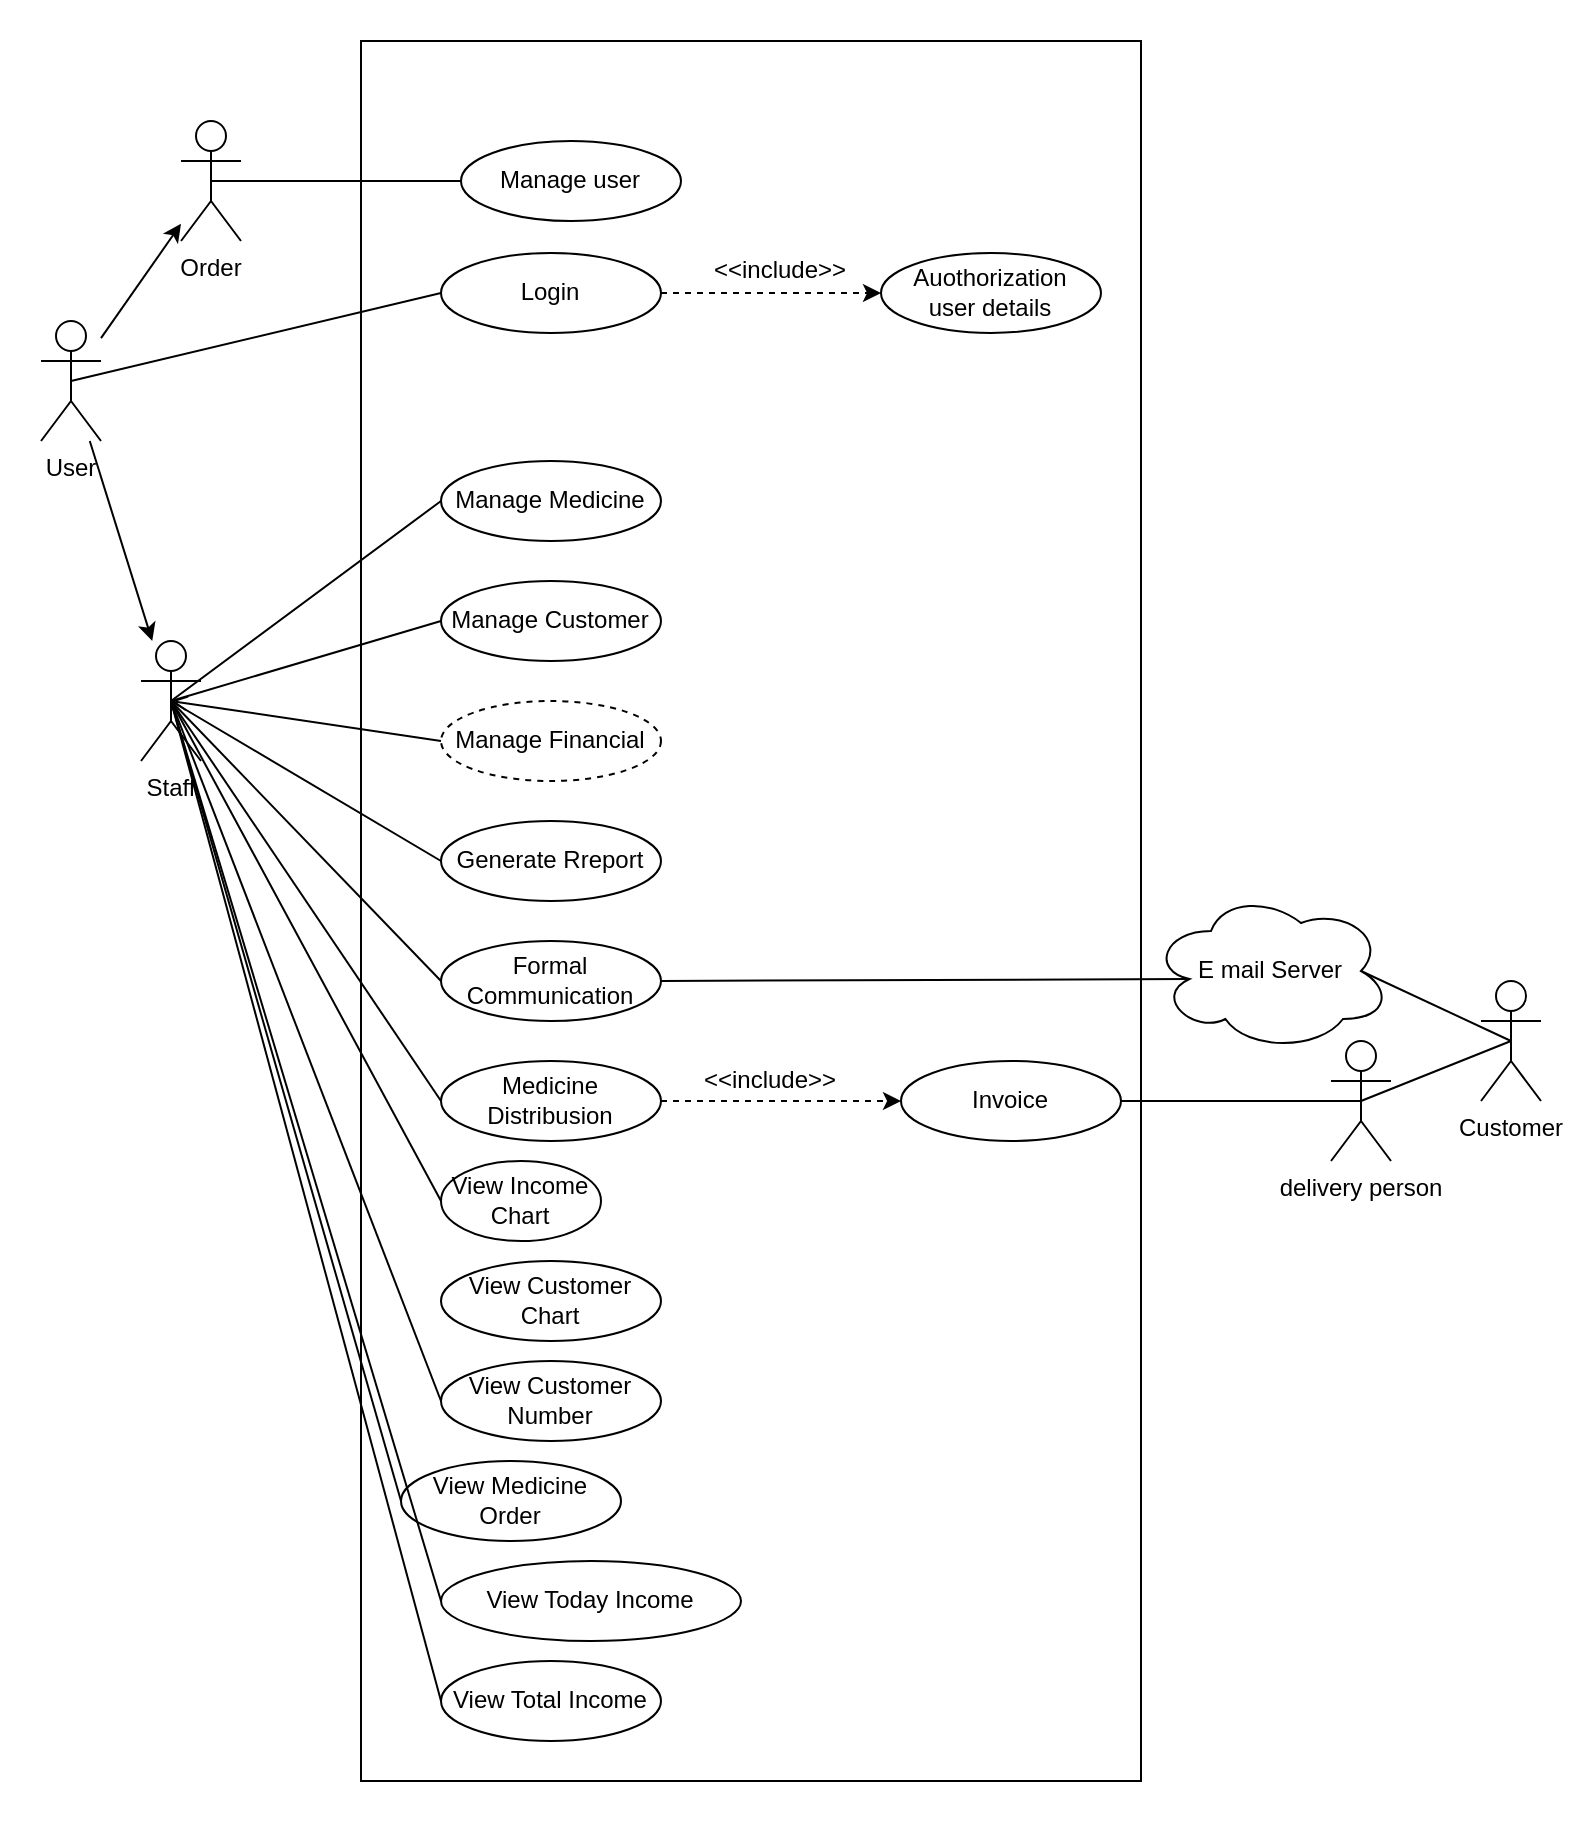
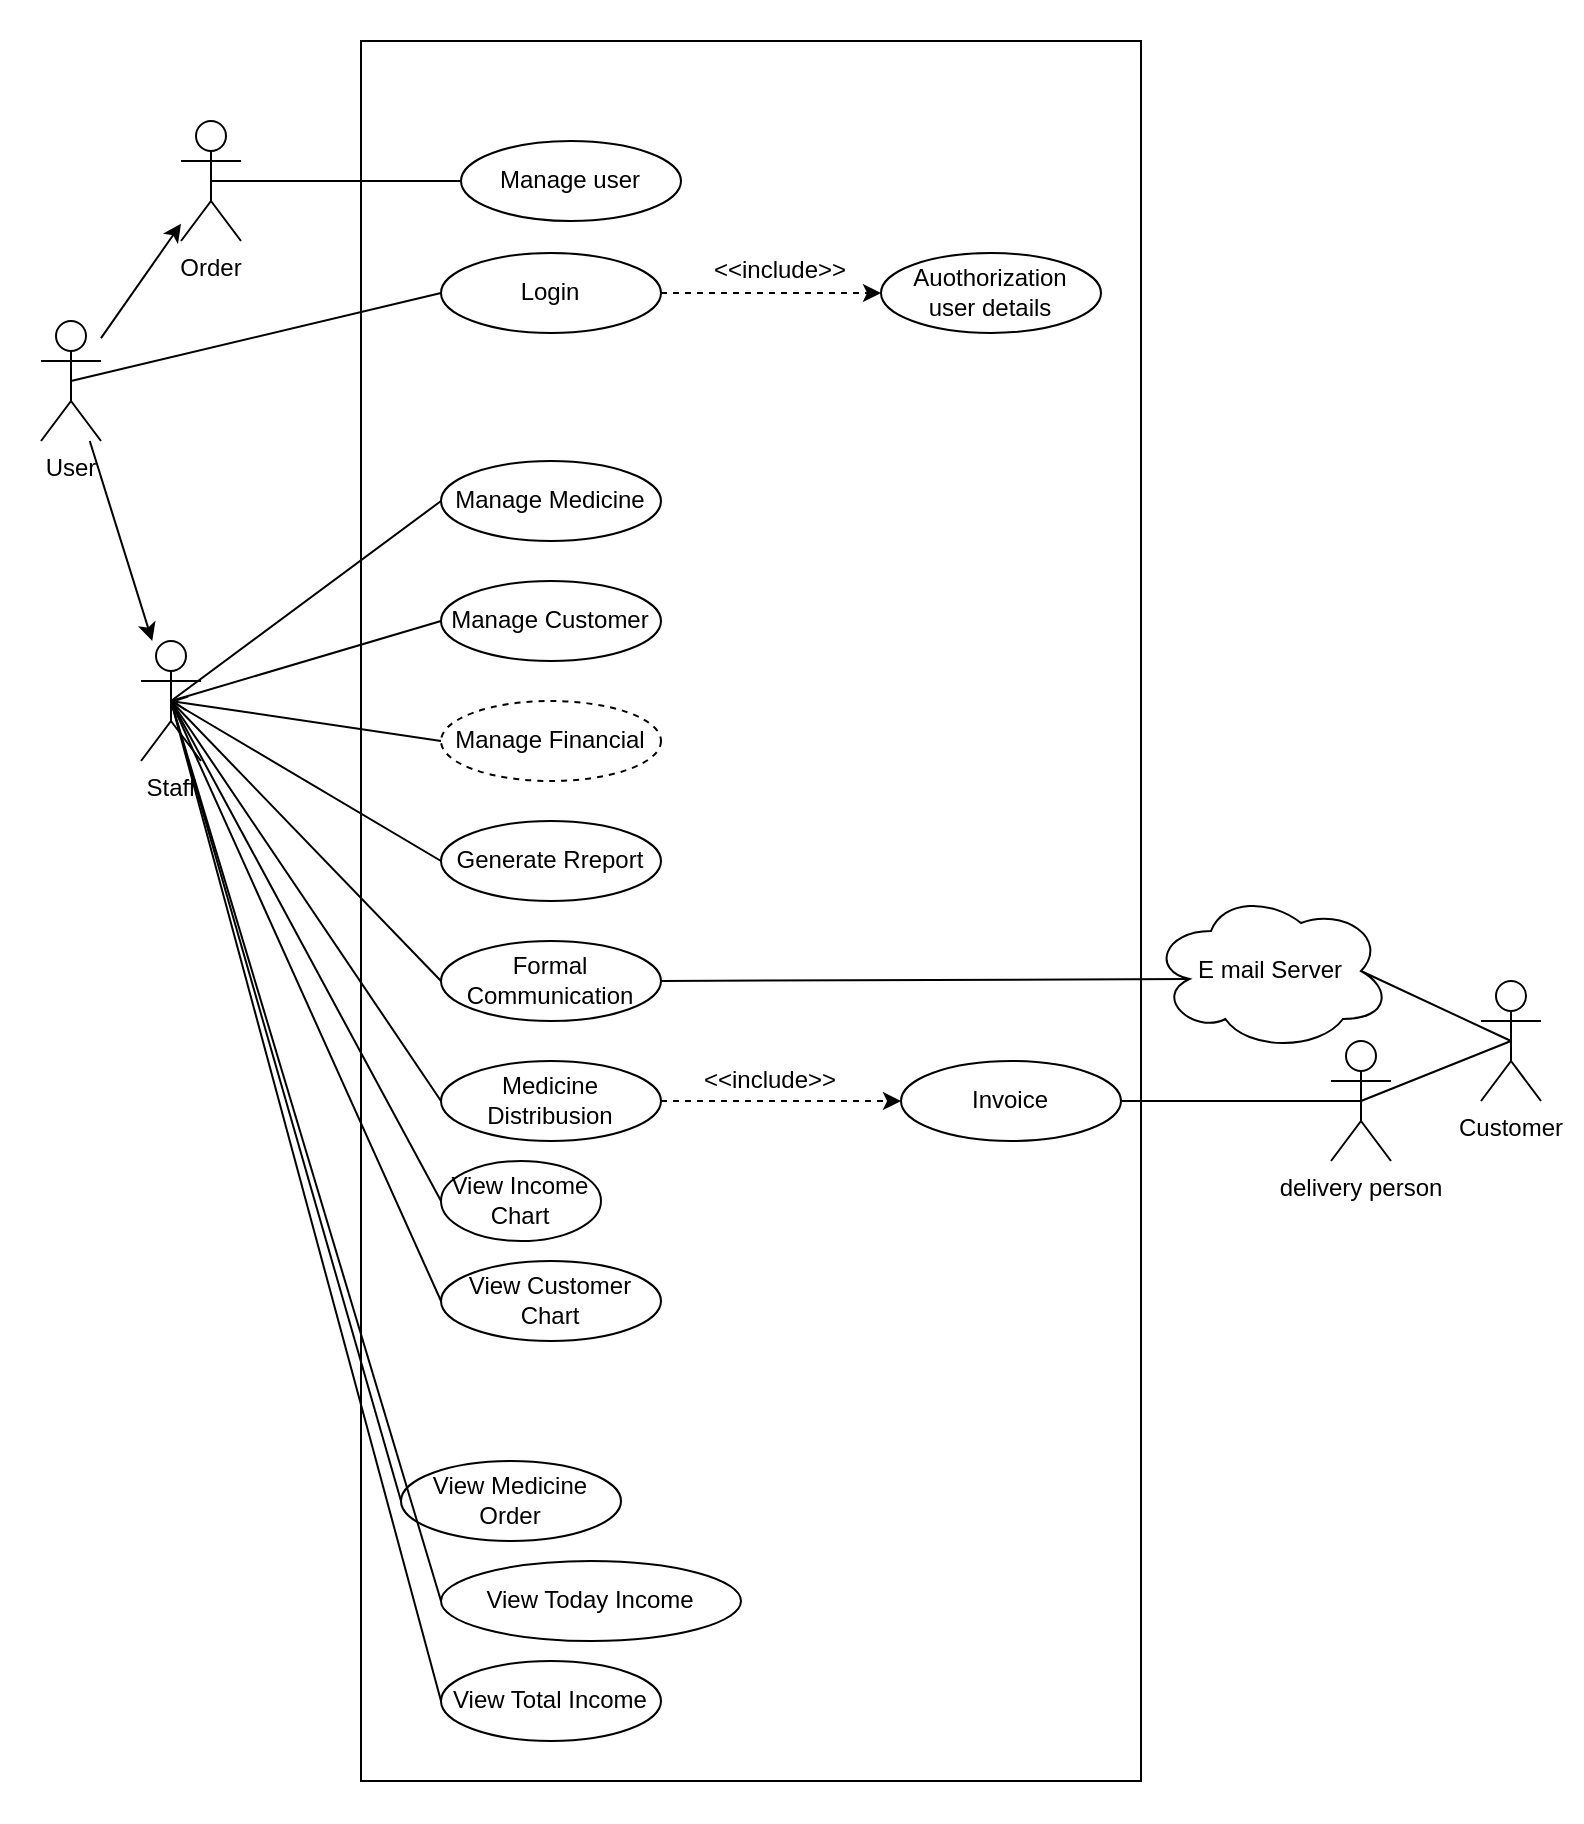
none -> (320, 1033)
(317, 1080) -> none
(551, 1401) -> none
